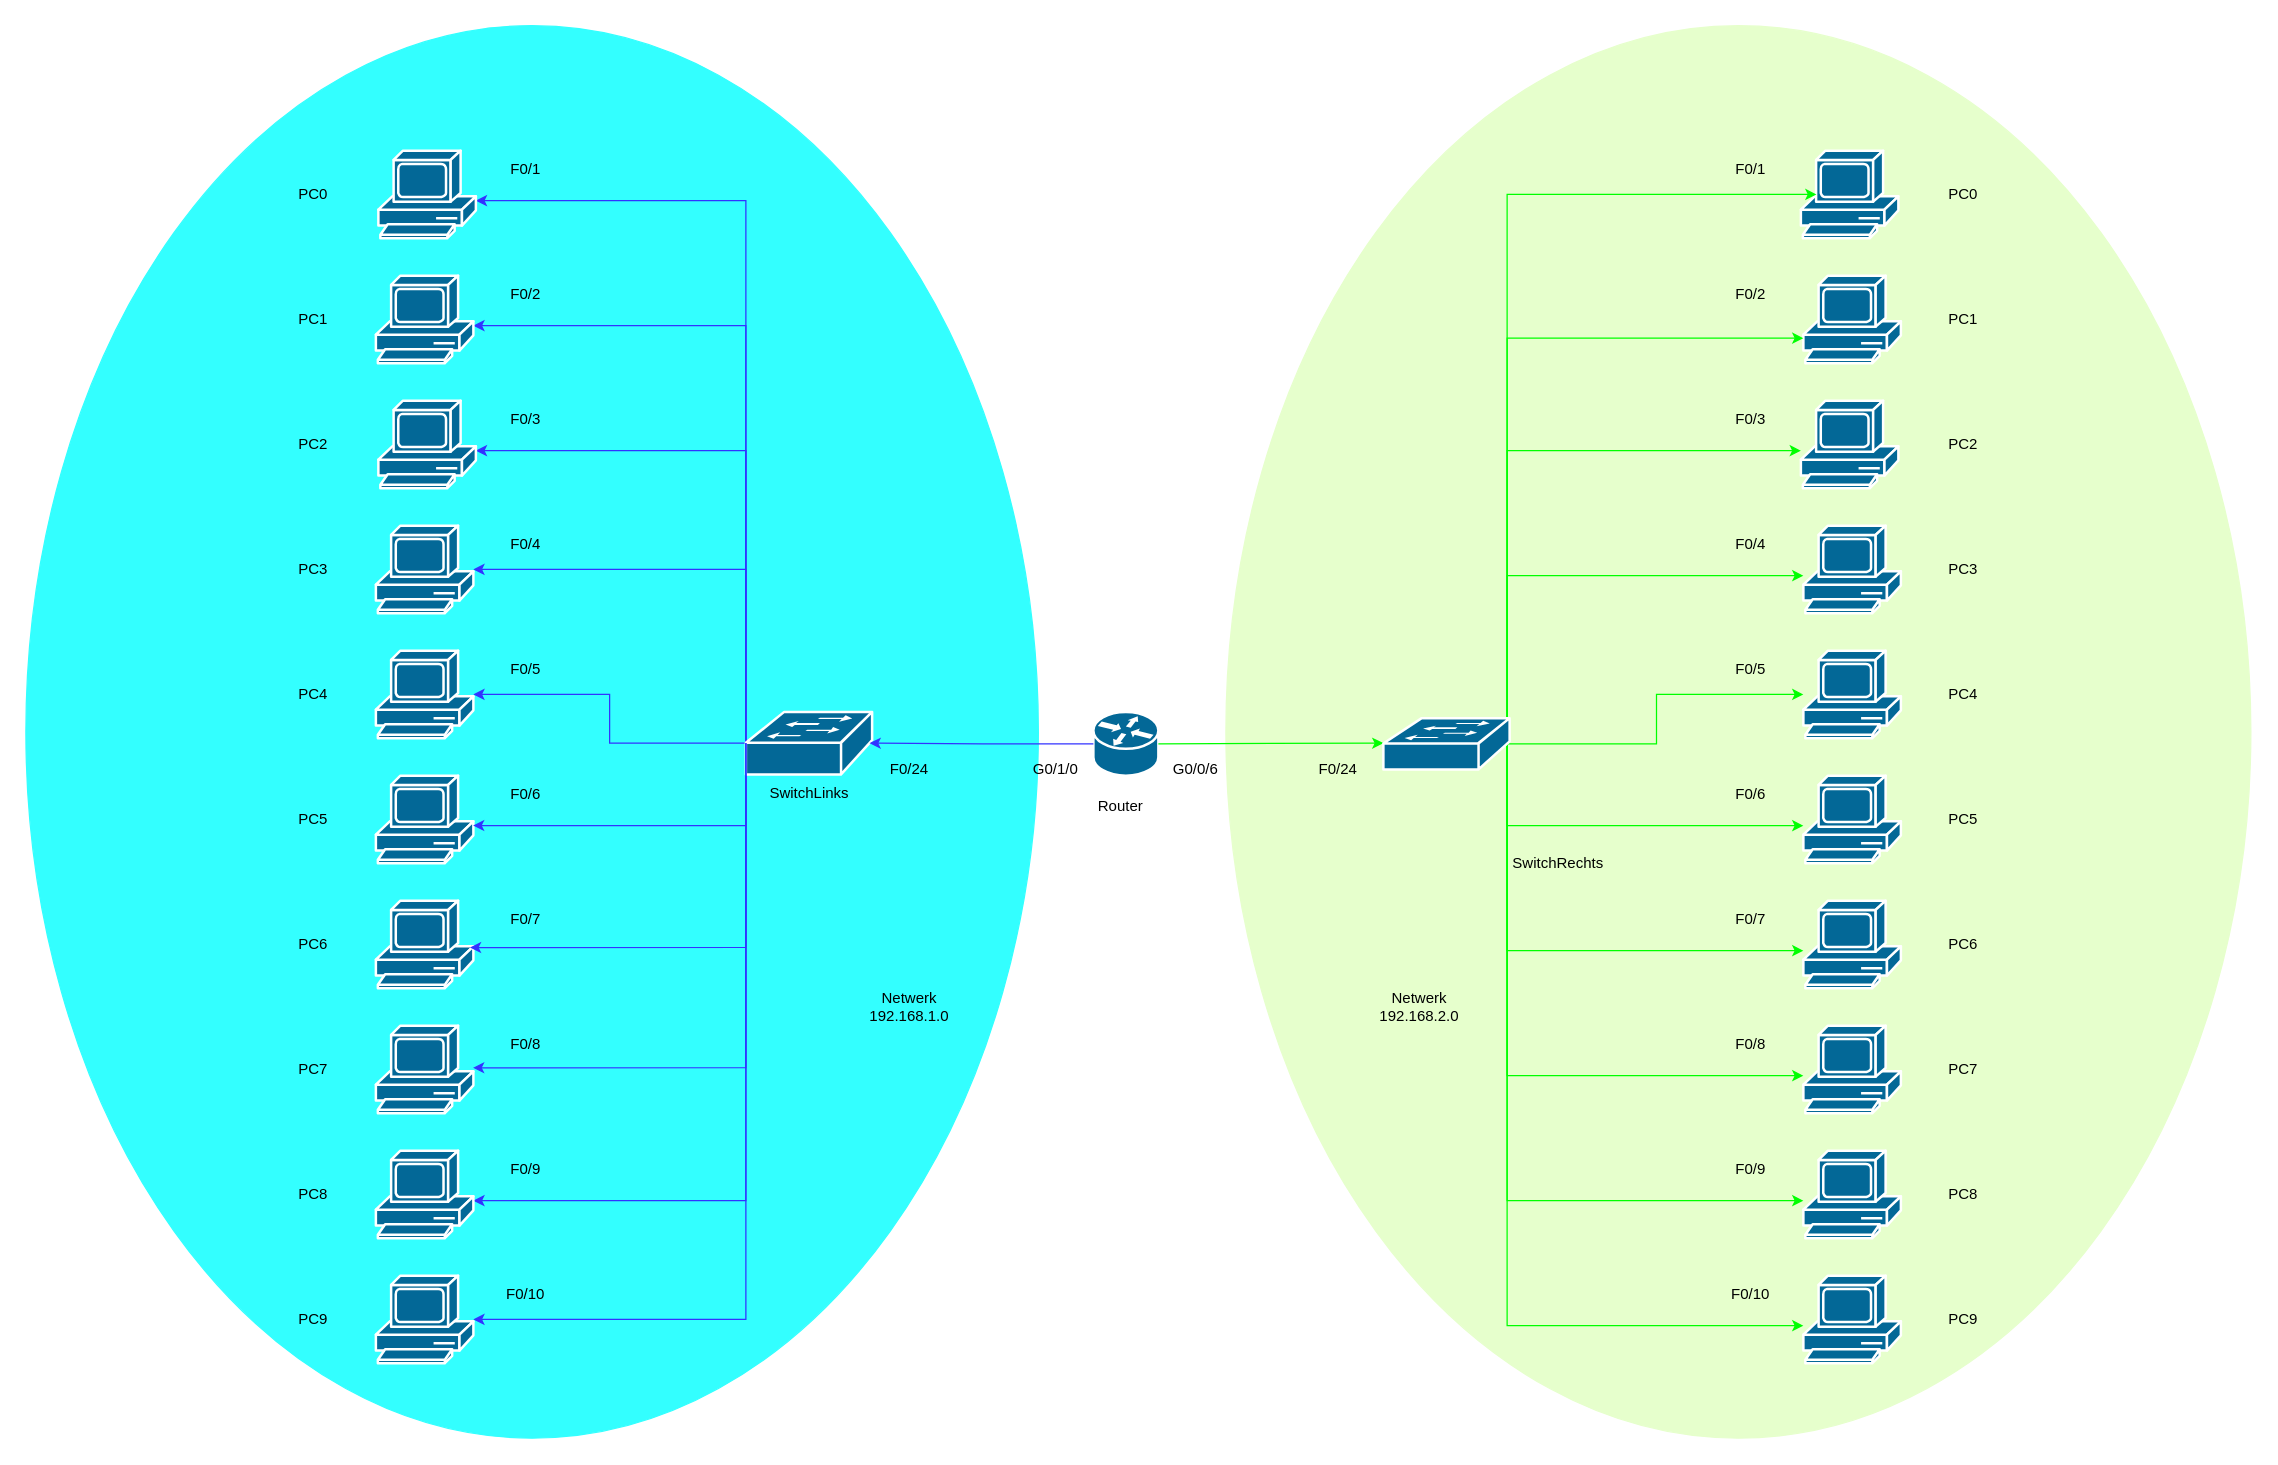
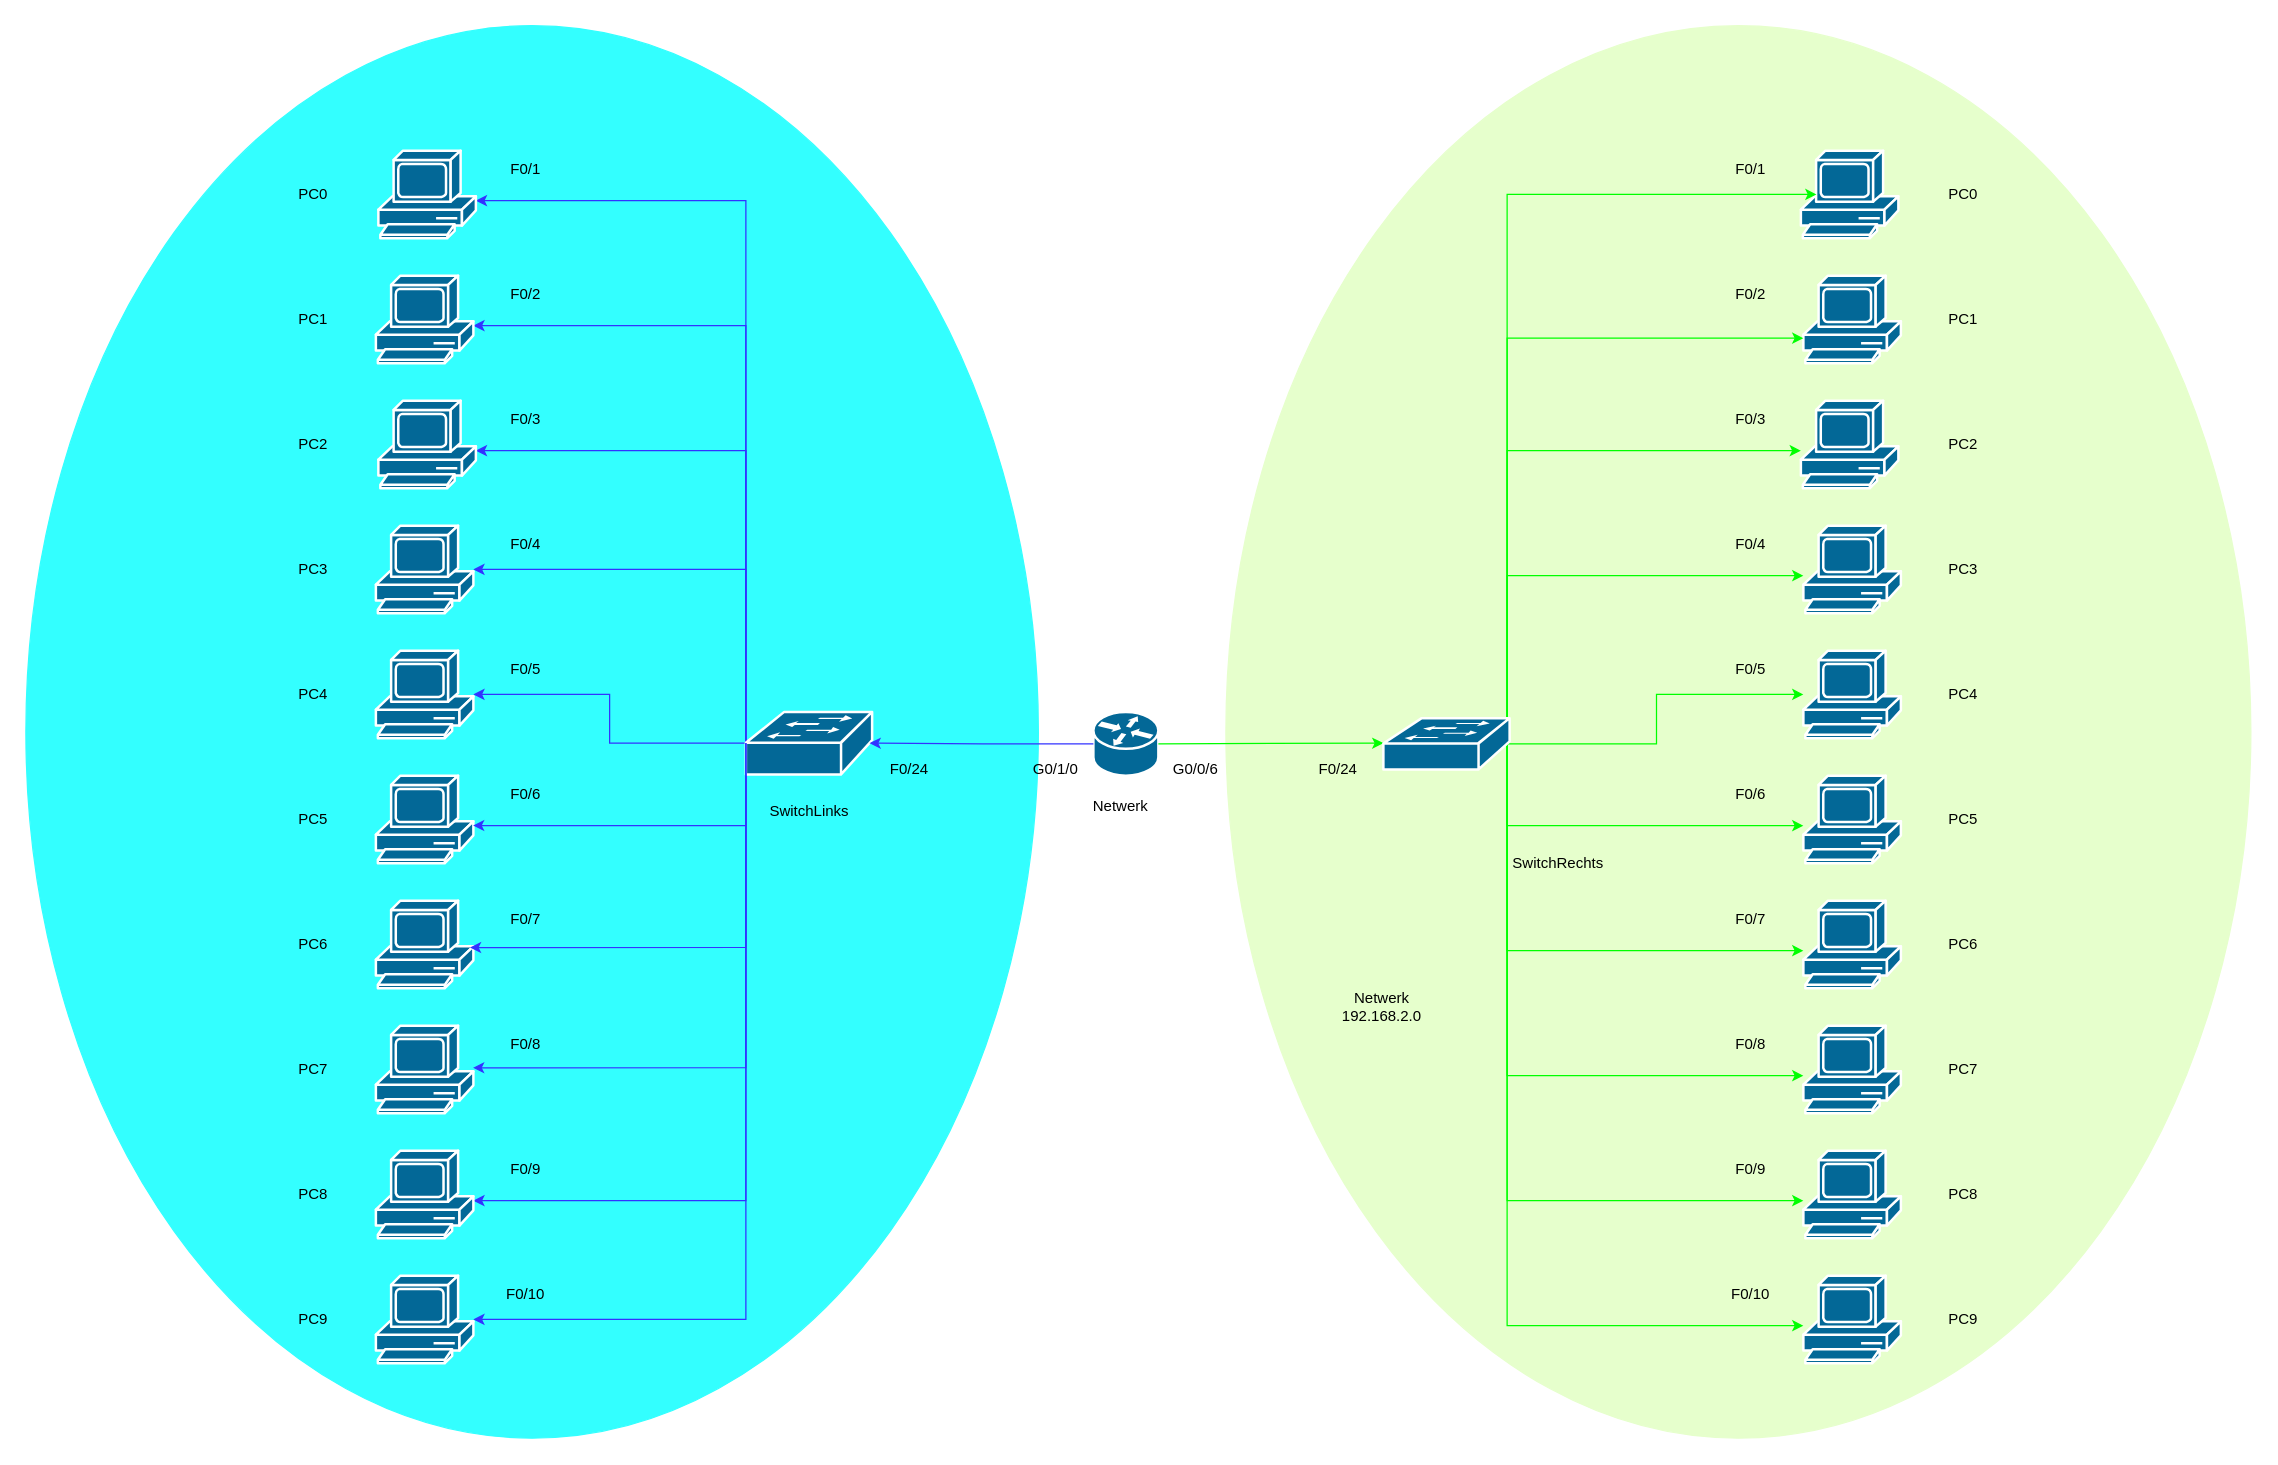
(809, 793) -> (809, 812)
(1121, 807) -> (1121, 807)
(909, 1007) -> none
(1419, 1007) -> (1382, 1007)
